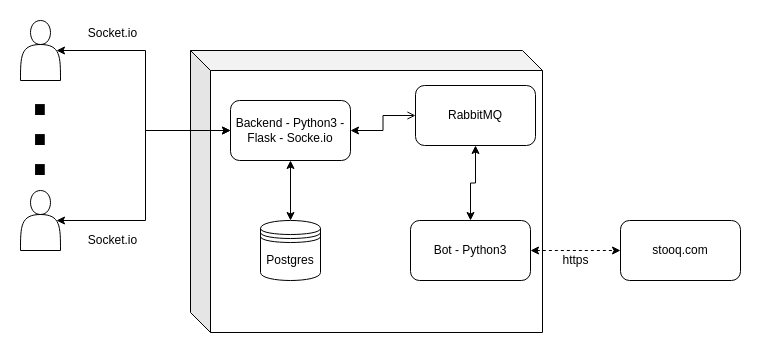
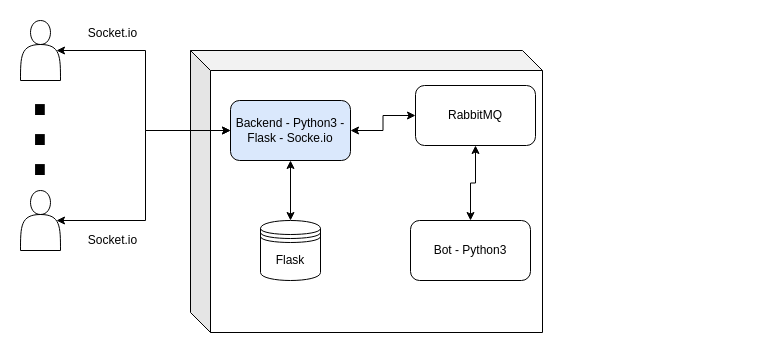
(408, 116) -> (407, 116)
(291, 131) -> (291, 131)
(575, 251) -> none
(681, 251) -> none
(291, 261) -> (291, 261)
(576, 261) -> none
